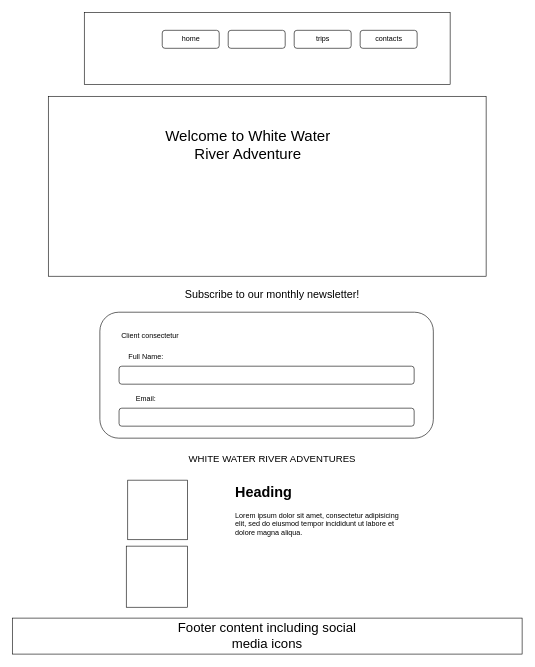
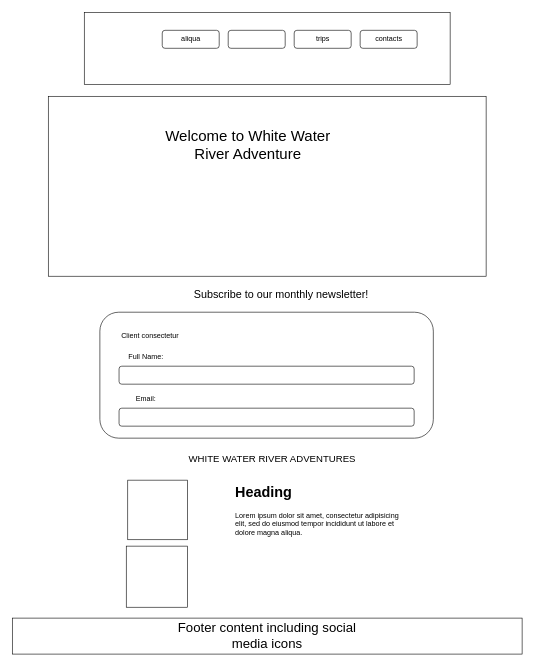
(191, 39) -> (191, 39)
(272, 294) -> (281, 294)
